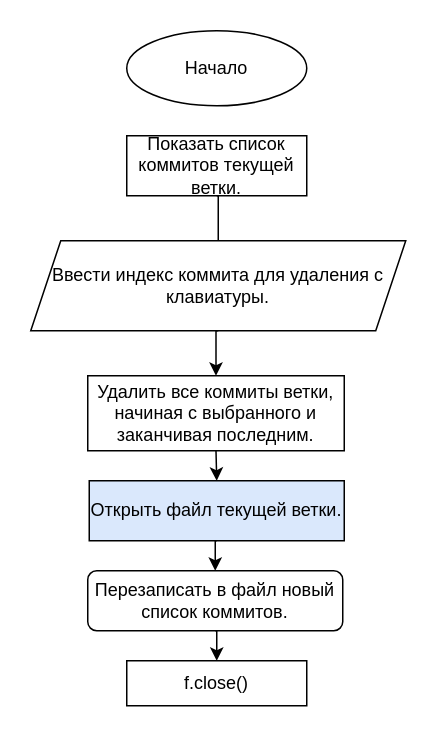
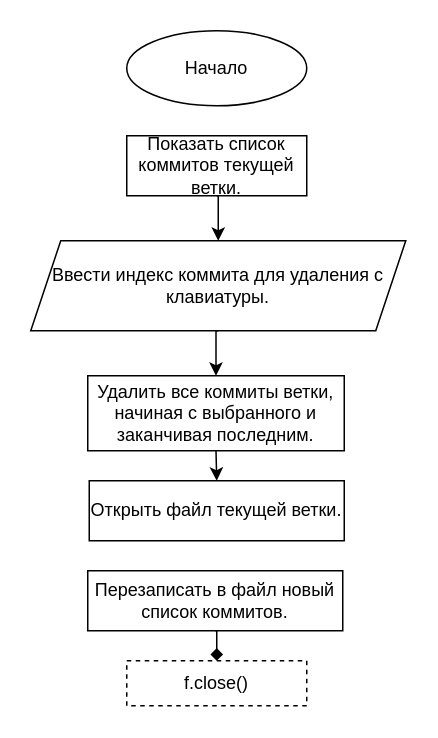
(218, 233) -> (218, 229)
(217, 511) -> (217, 511)
(215, 550) -> none
(215, 601) -> (215, 601)
(217, 649) -> (217, 648)
(217, 683) -> (217, 683)
